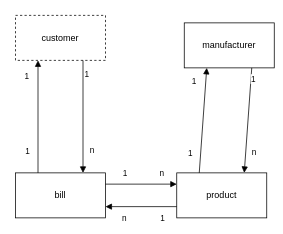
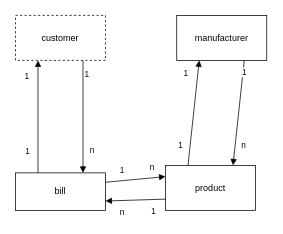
(229, 45) -> (222, 38)
(60, 195) -> (60, 192)
(222, 195) -> (210, 188)
